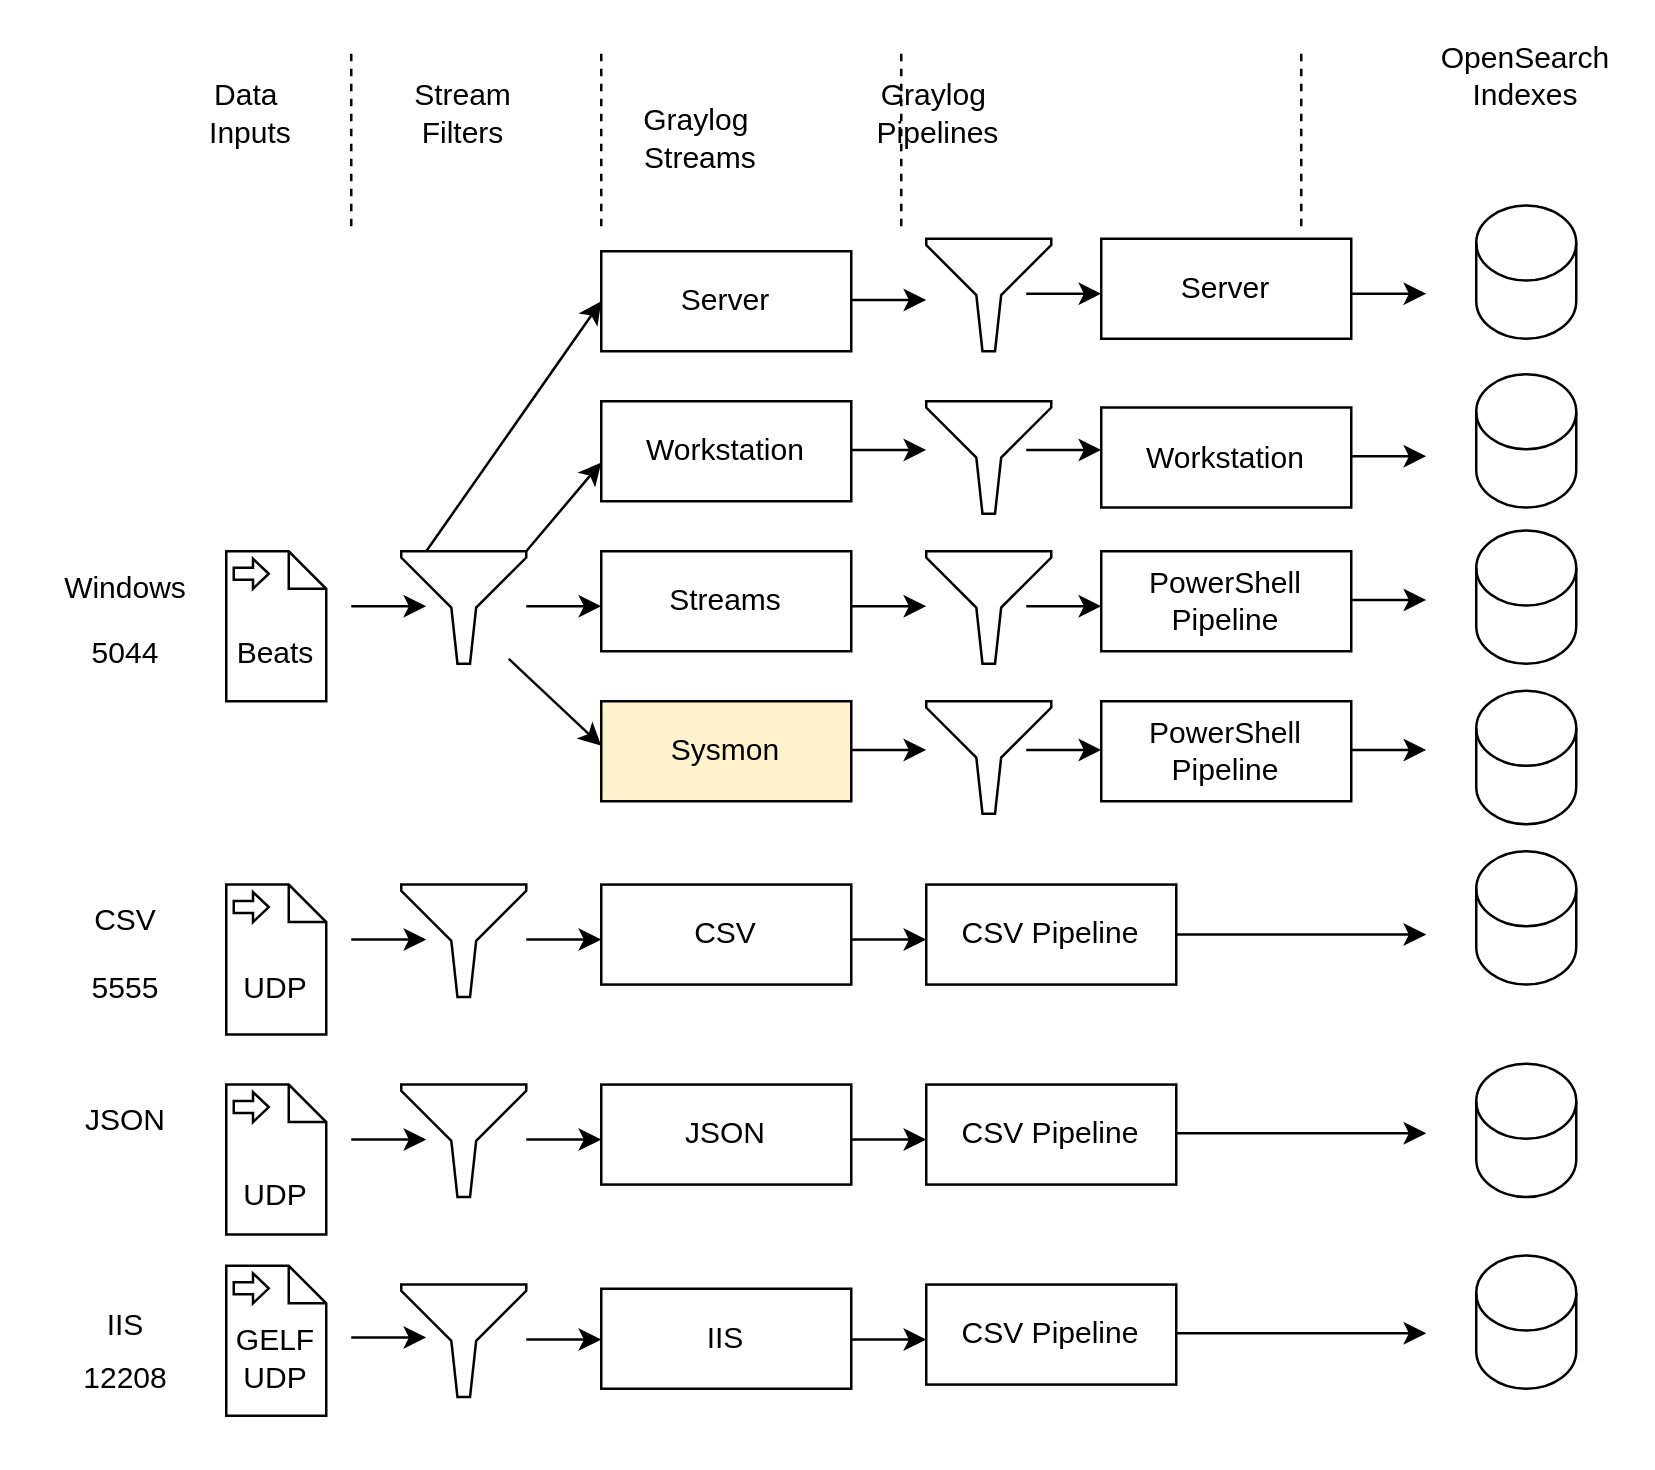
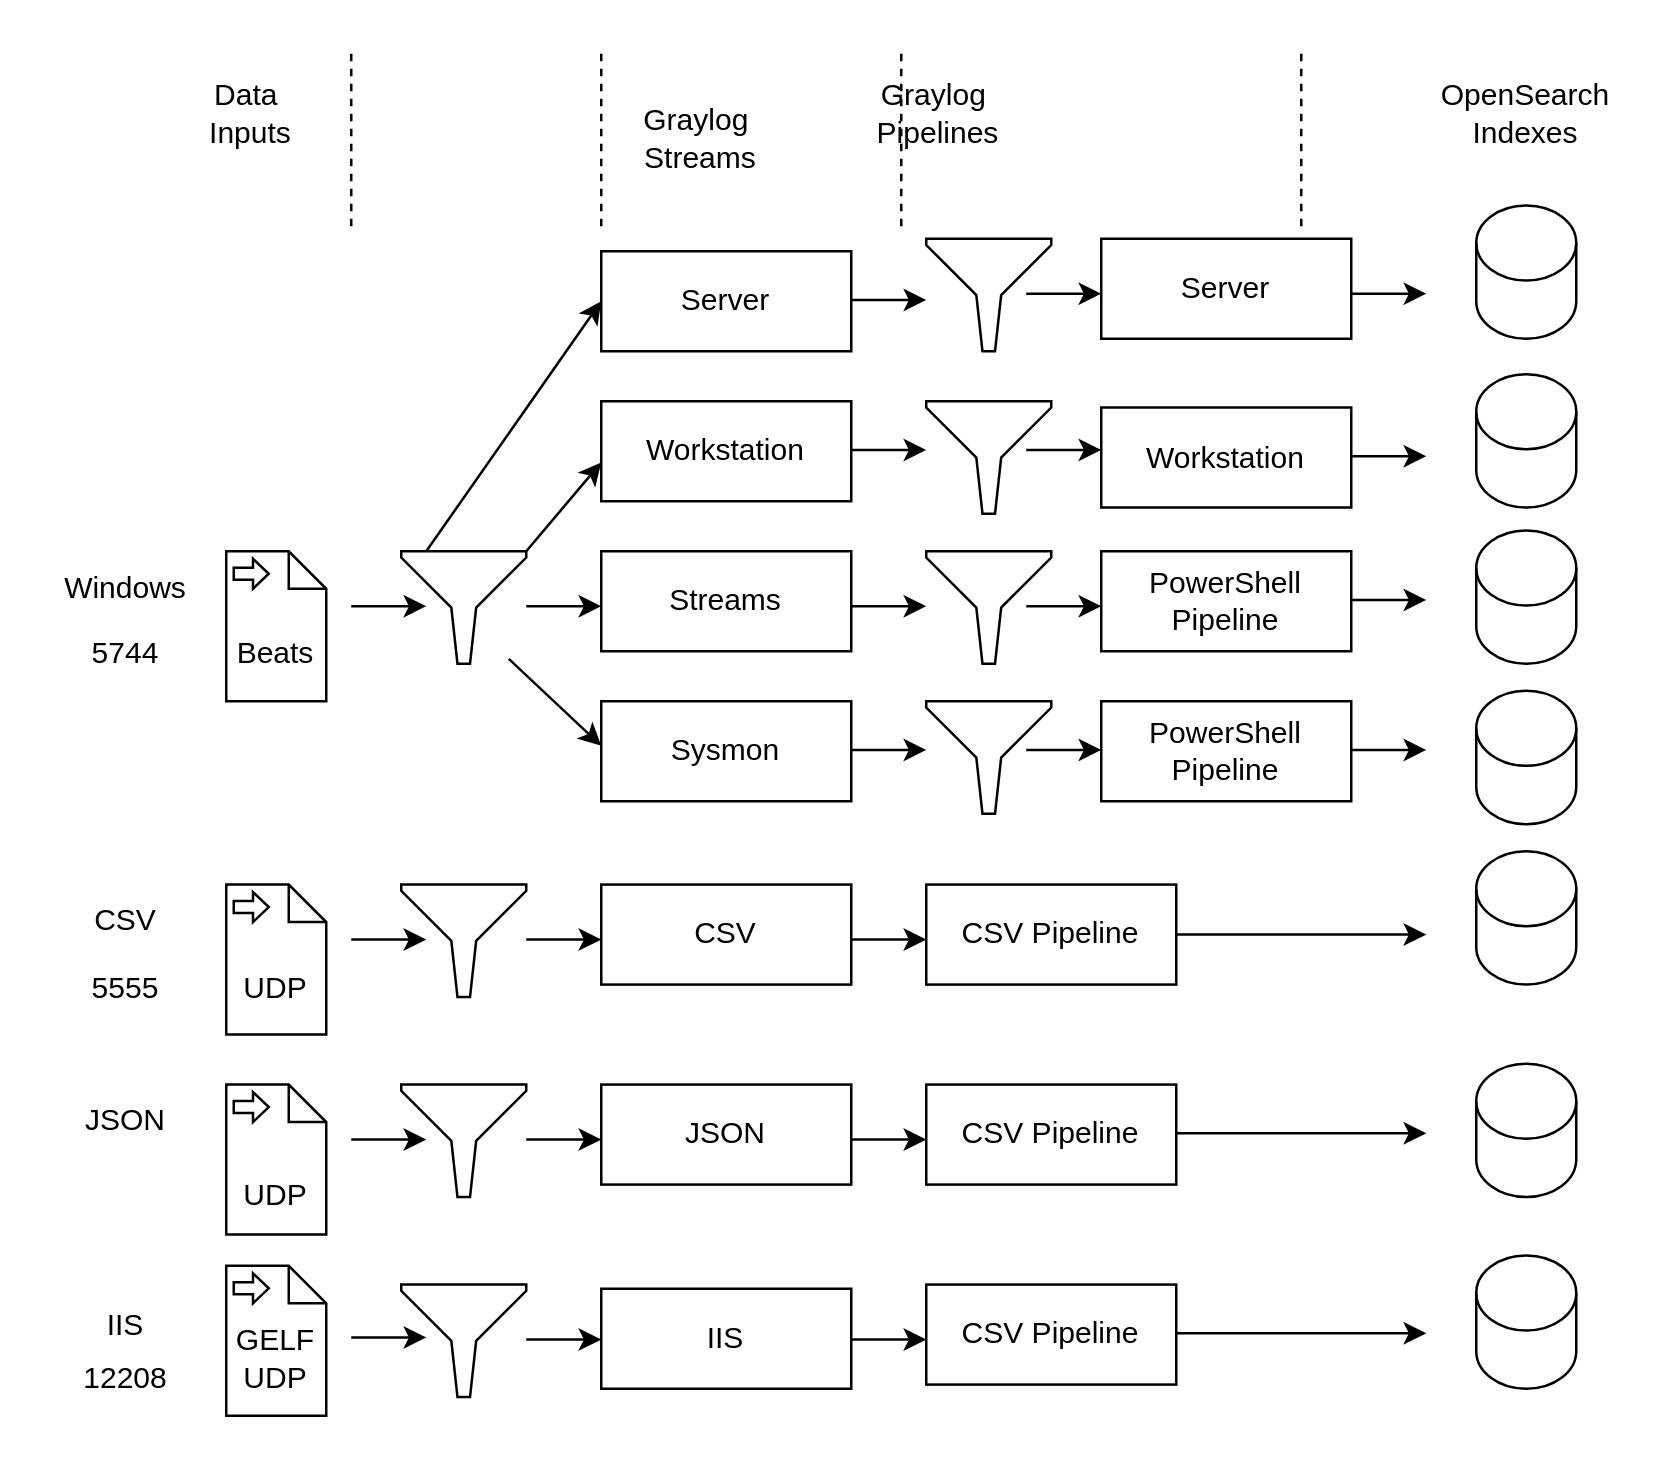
(1526, 76) -> (1526, 114)
(464, 114) -> none
(126, 654) -> (126, 654)
(726, 751) -> (726, 751)
